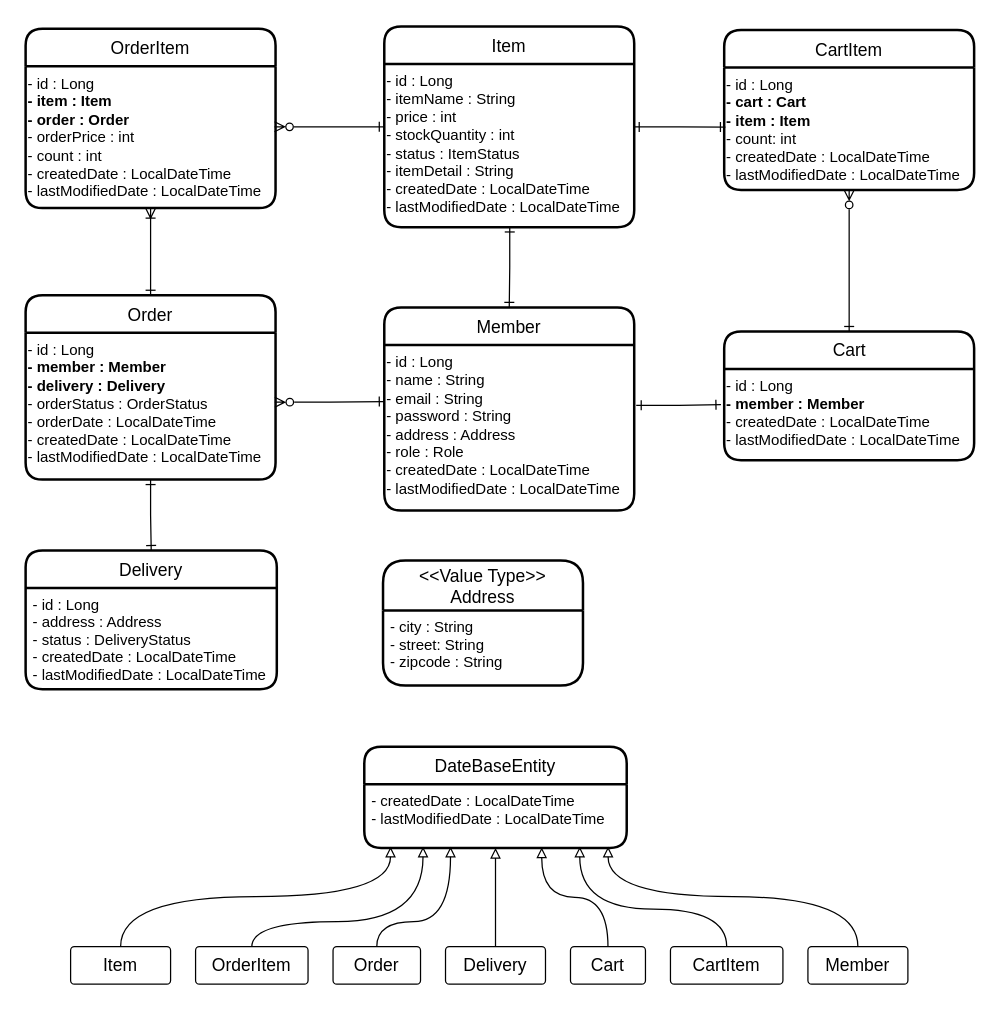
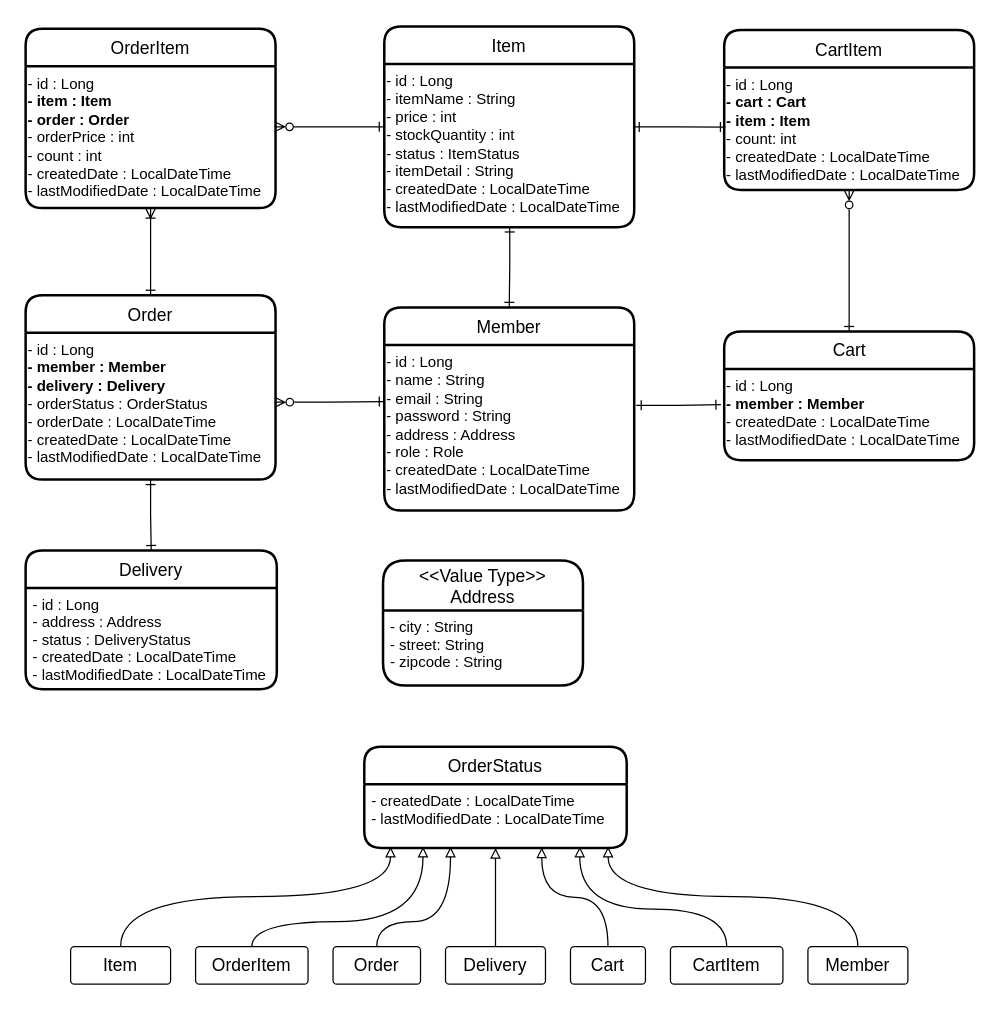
(495, 767) -> (495, 767)
